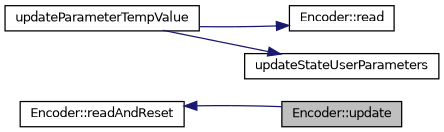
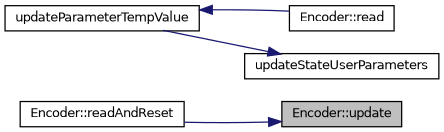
(238, 27) -> (251, 10)
(239, 106) -> (226, 123)
